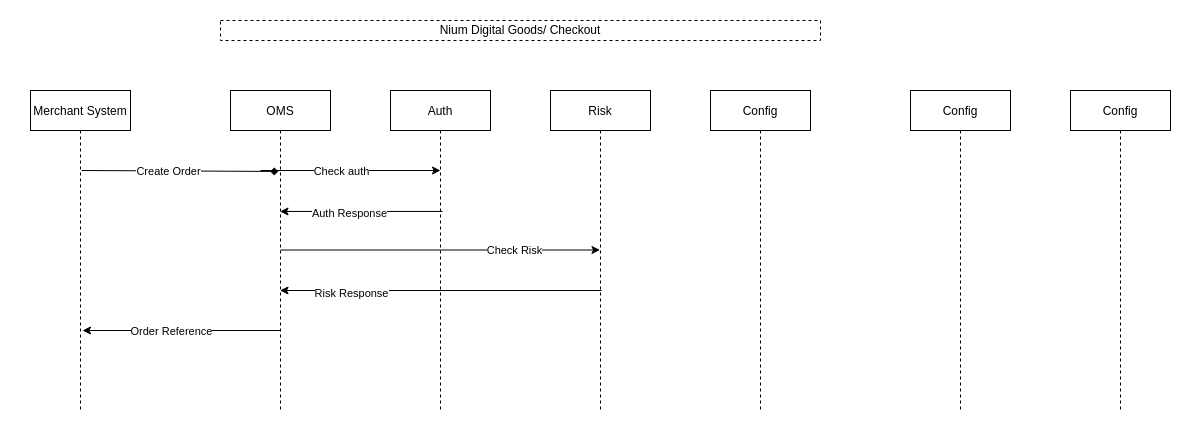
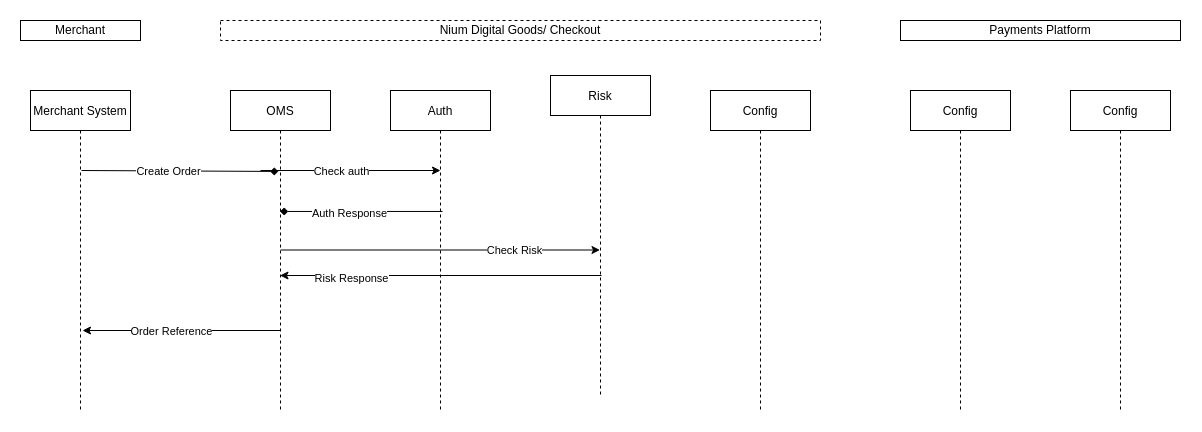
none -> (81, 31)
none -> (1041, 31)
(288, 211) -> (289, 211)
(601, 251) -> (601, 236)
